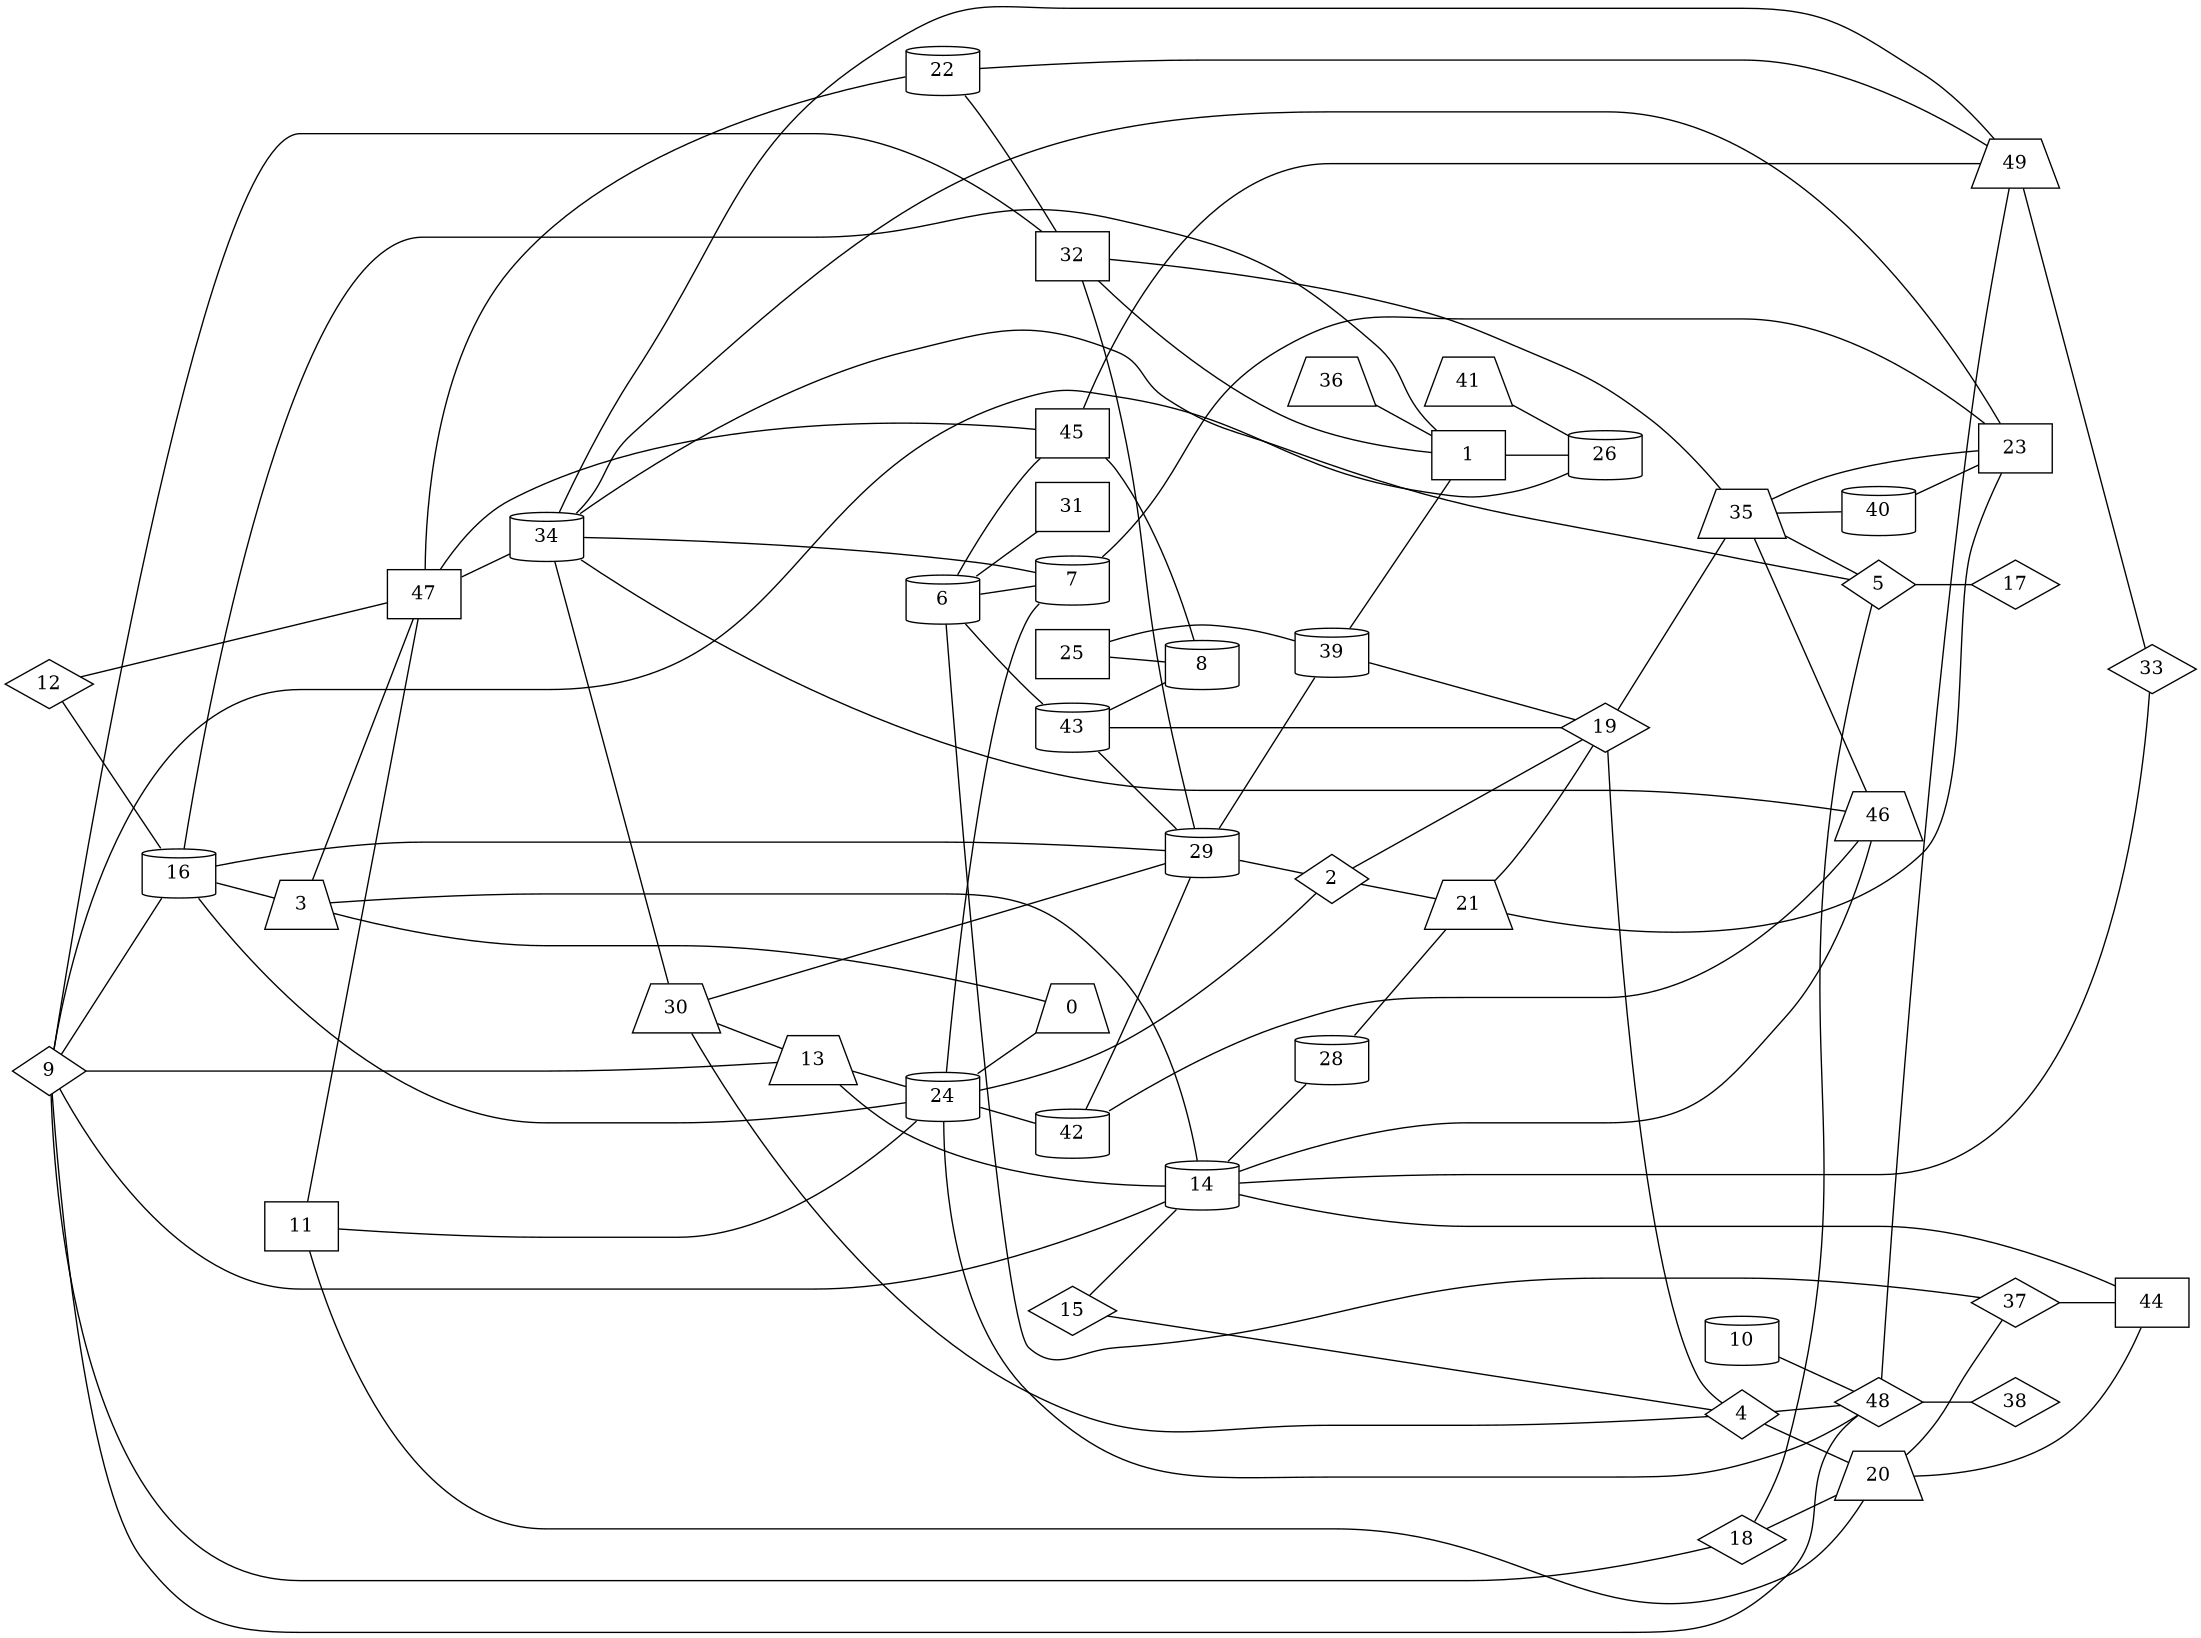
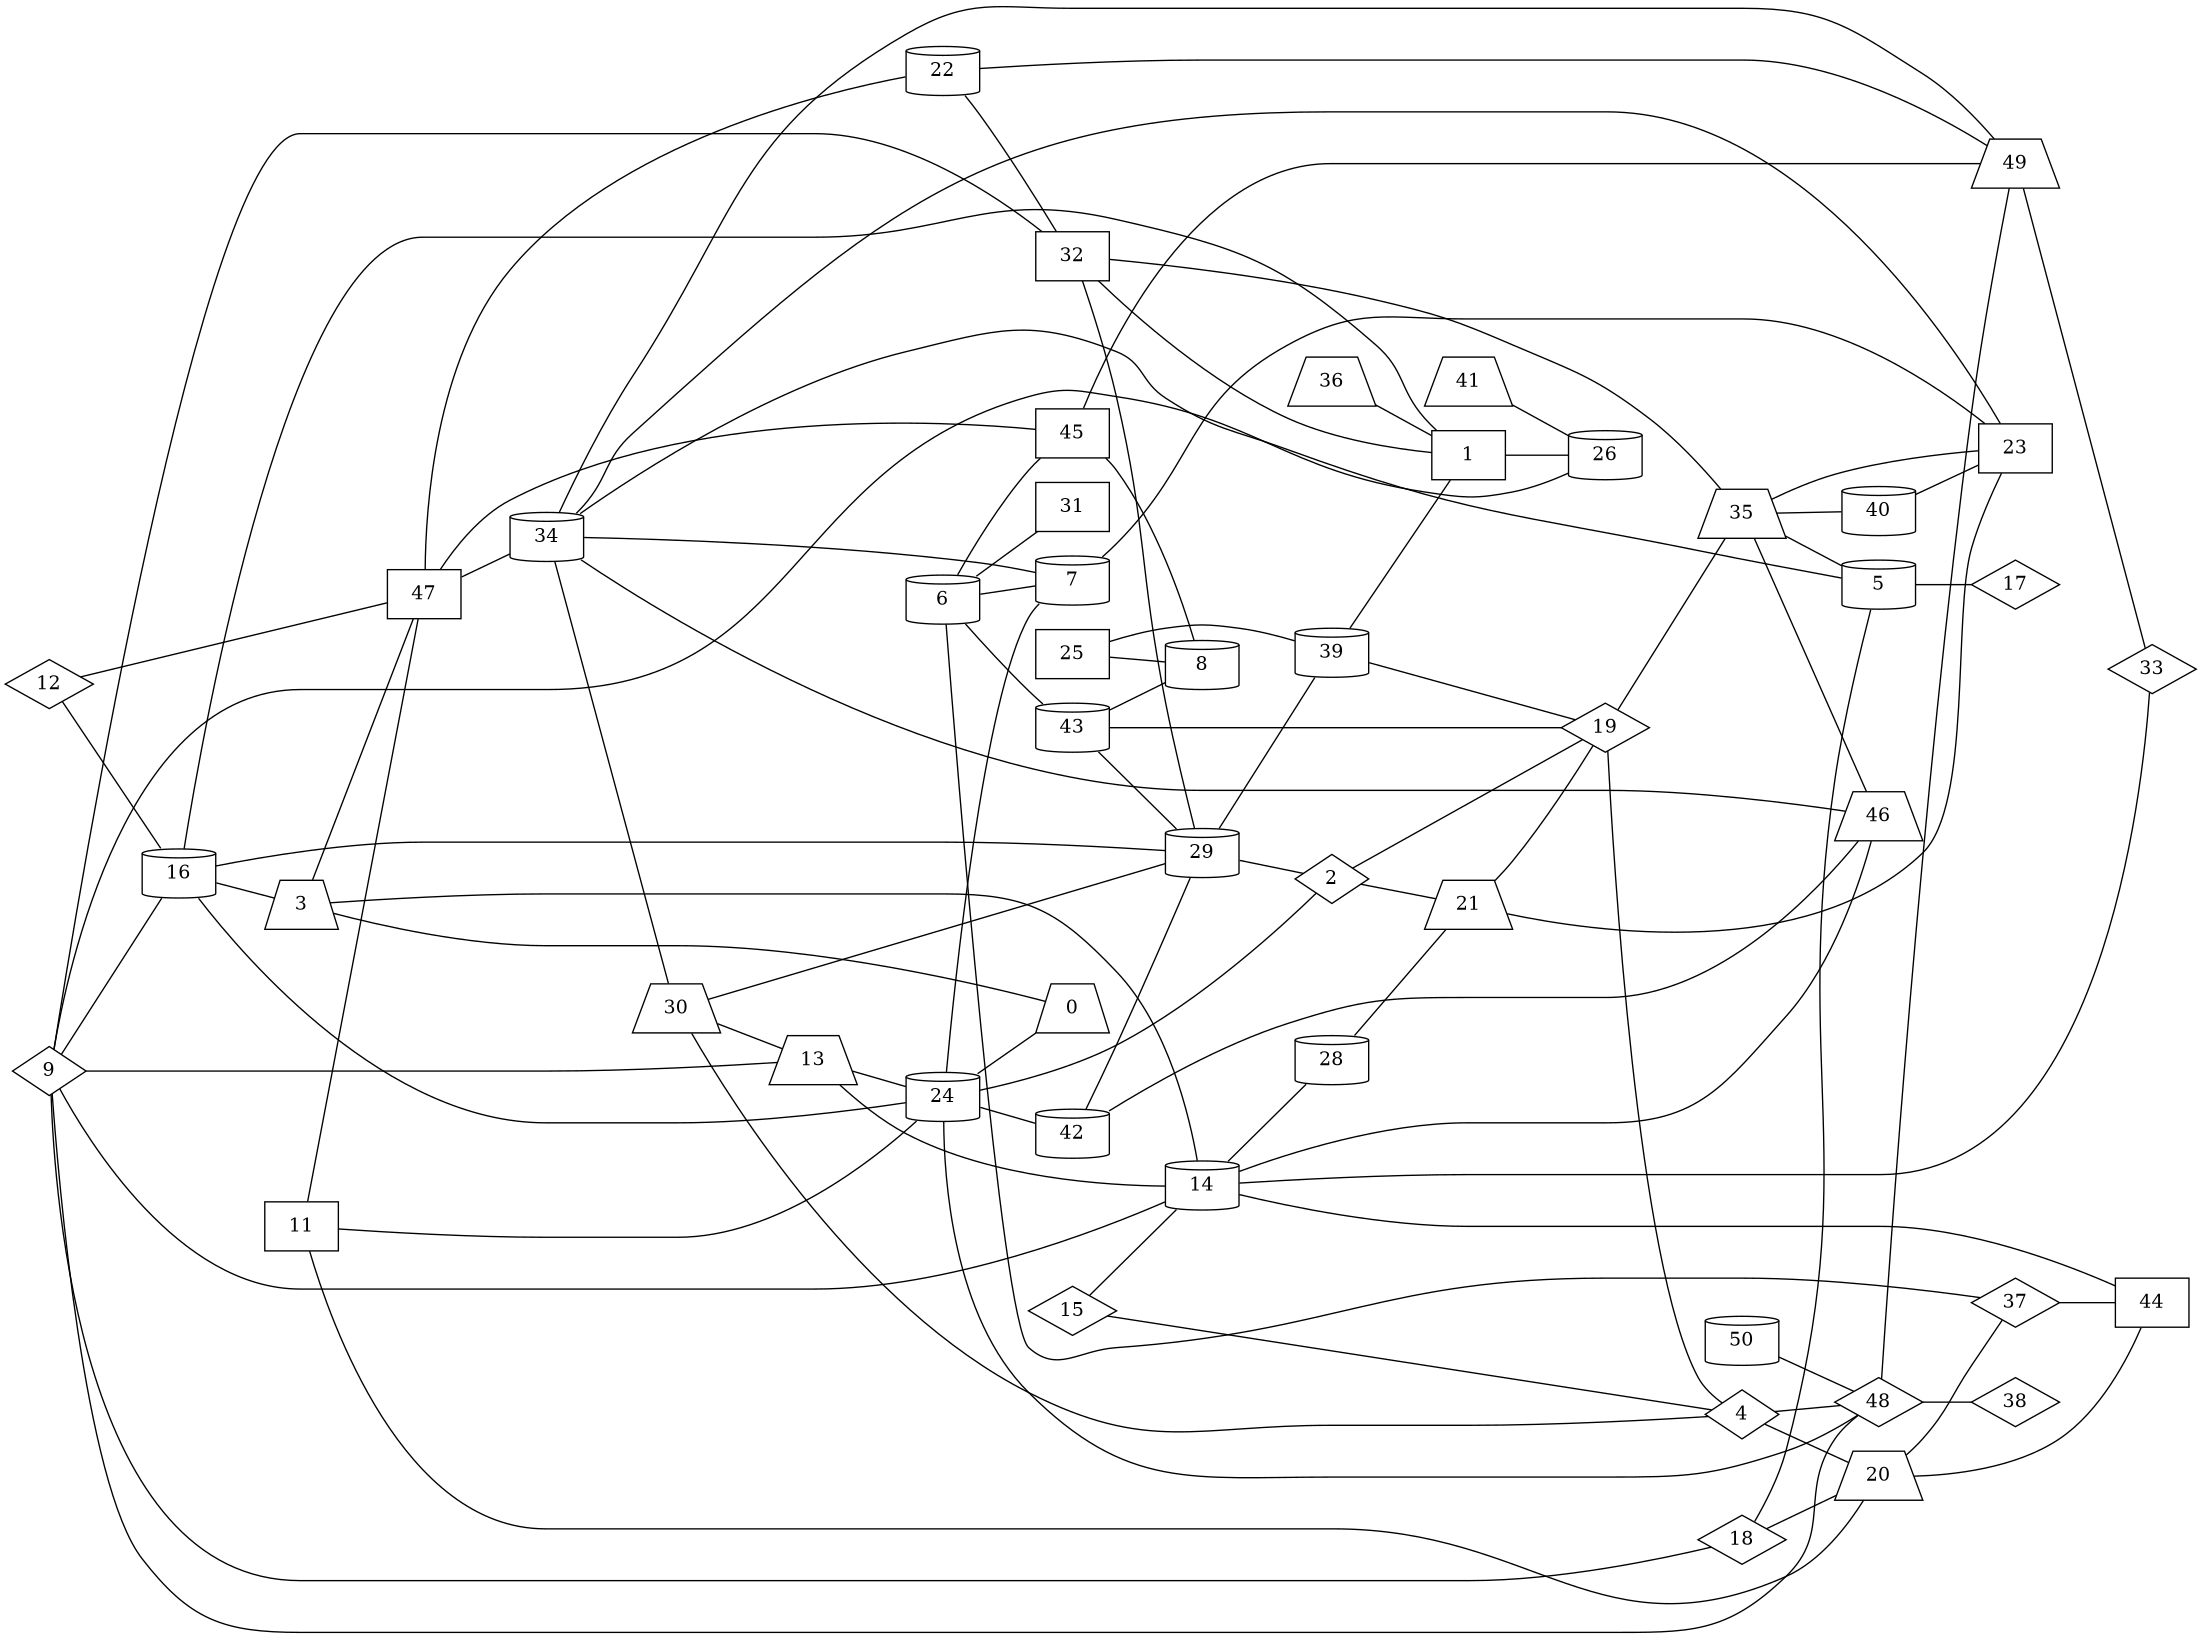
(1879, 585) -> (1879, 585)
(1742, 1341) -> (1742, 1341)
